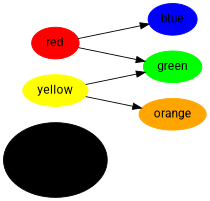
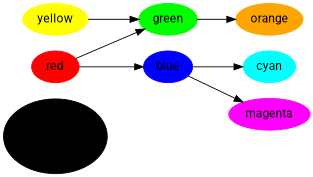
none -> (269, 67)
(109, 101) -> (212, 19)
none -> (269, 114)
